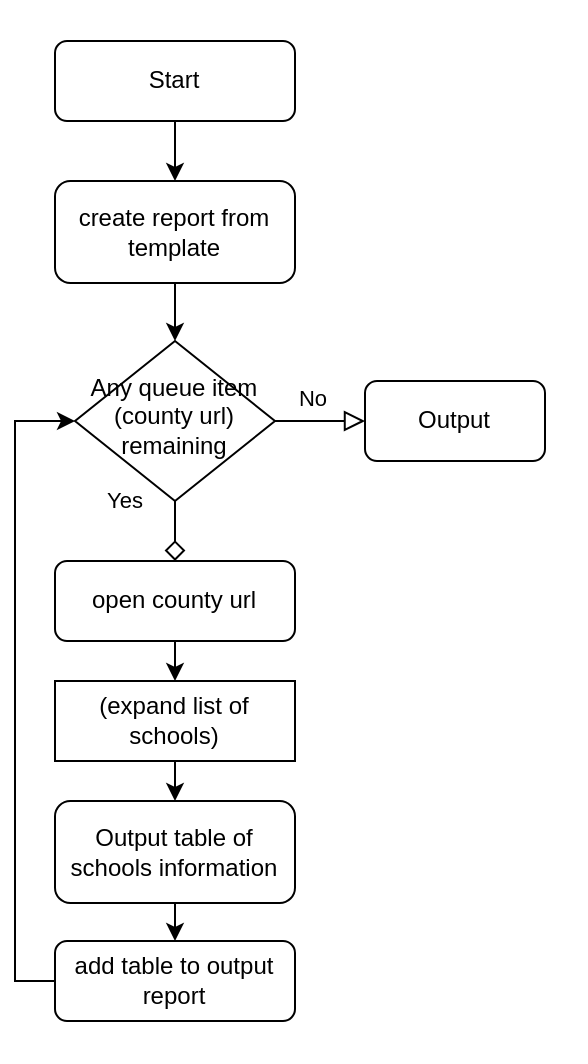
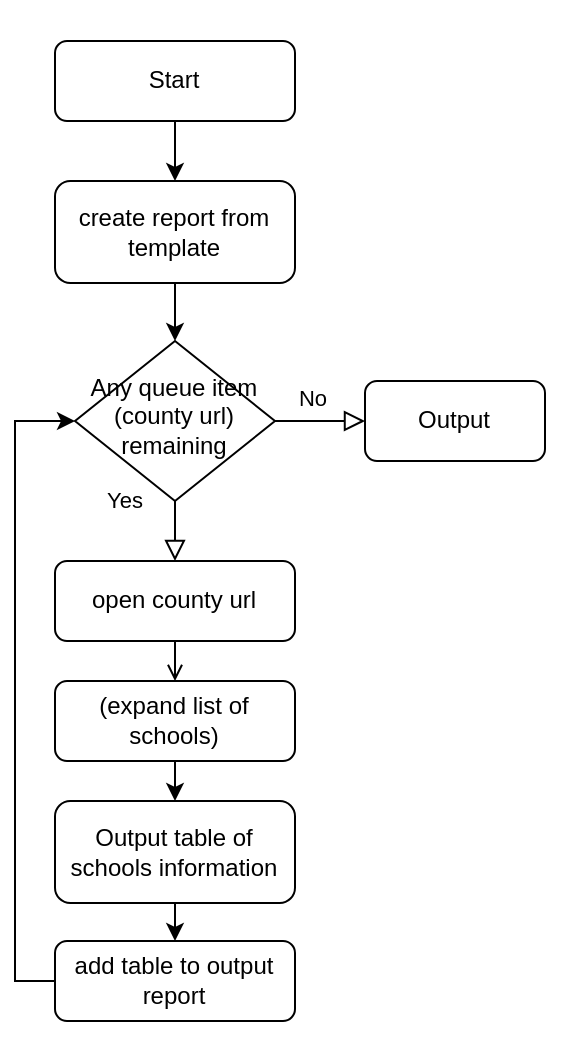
(175, 540) -> (175, 539)
(175, 666) -> (175, 669)
(175, 721) -> (175, 721)
